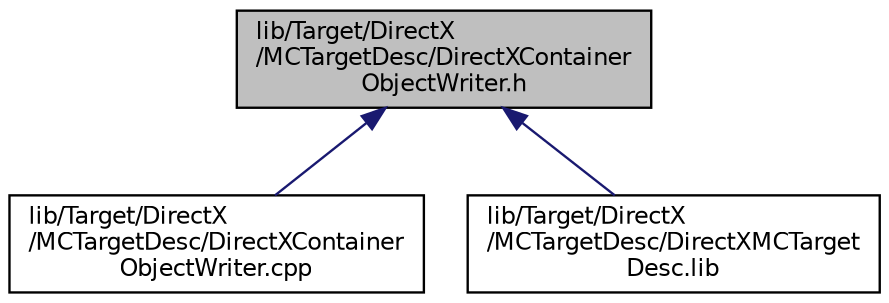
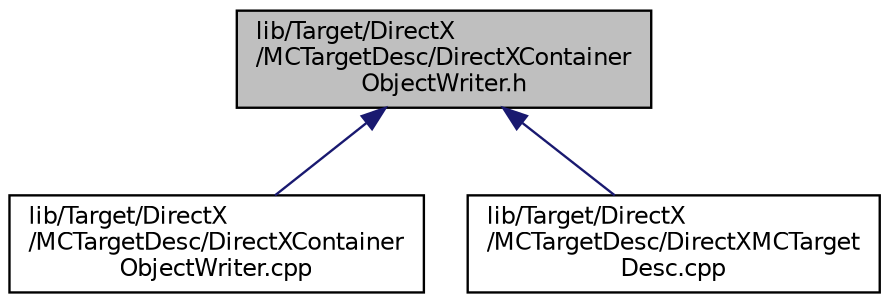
(674, 244) -> (674, 244)
